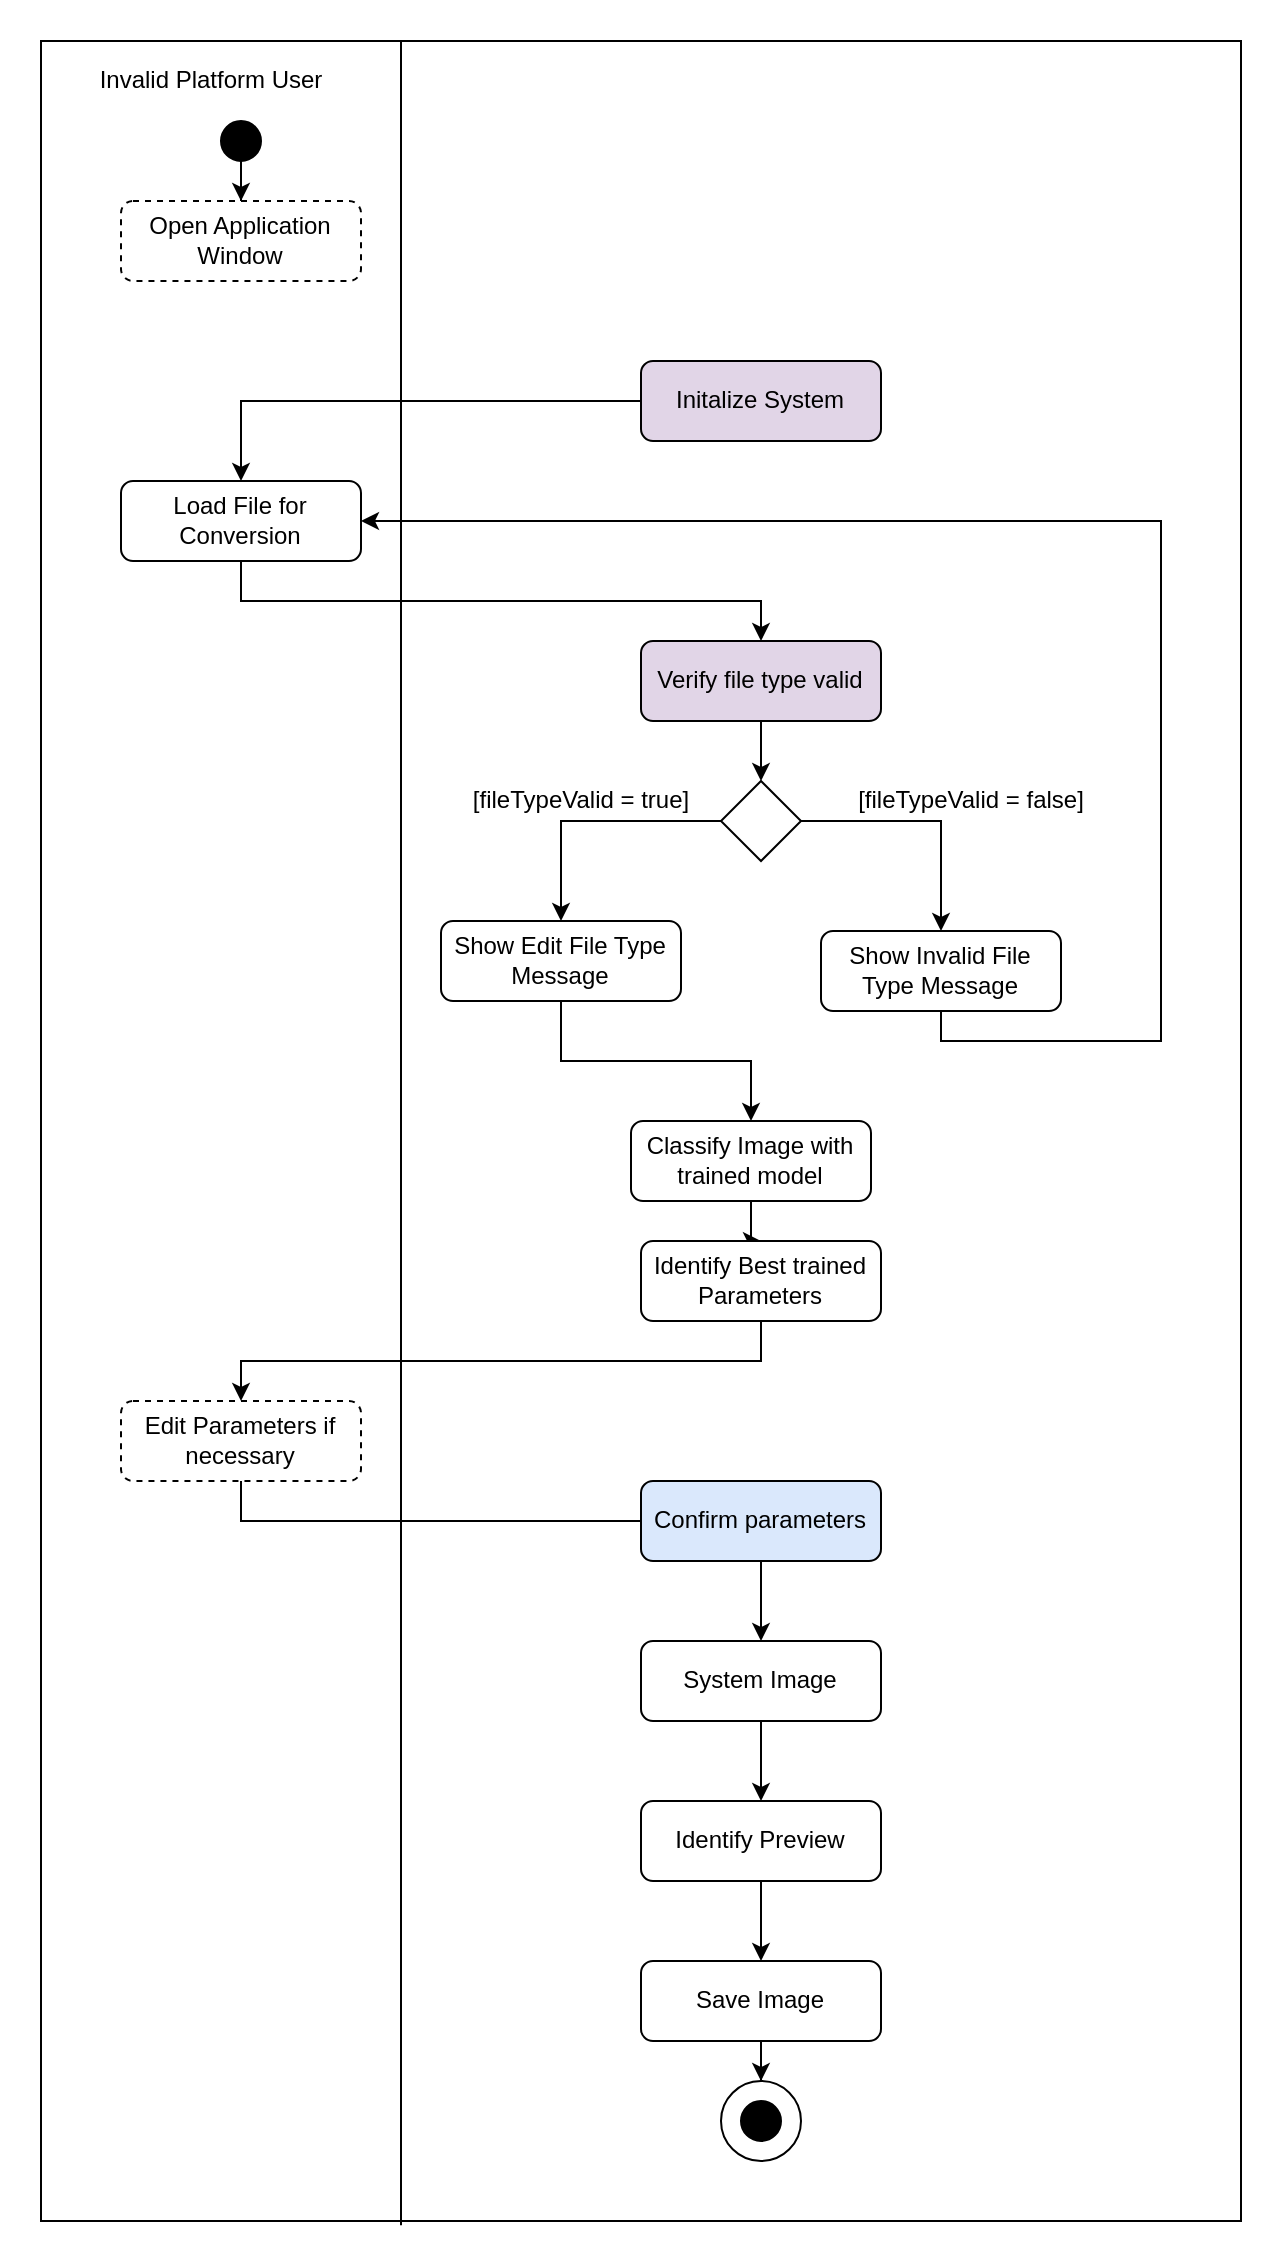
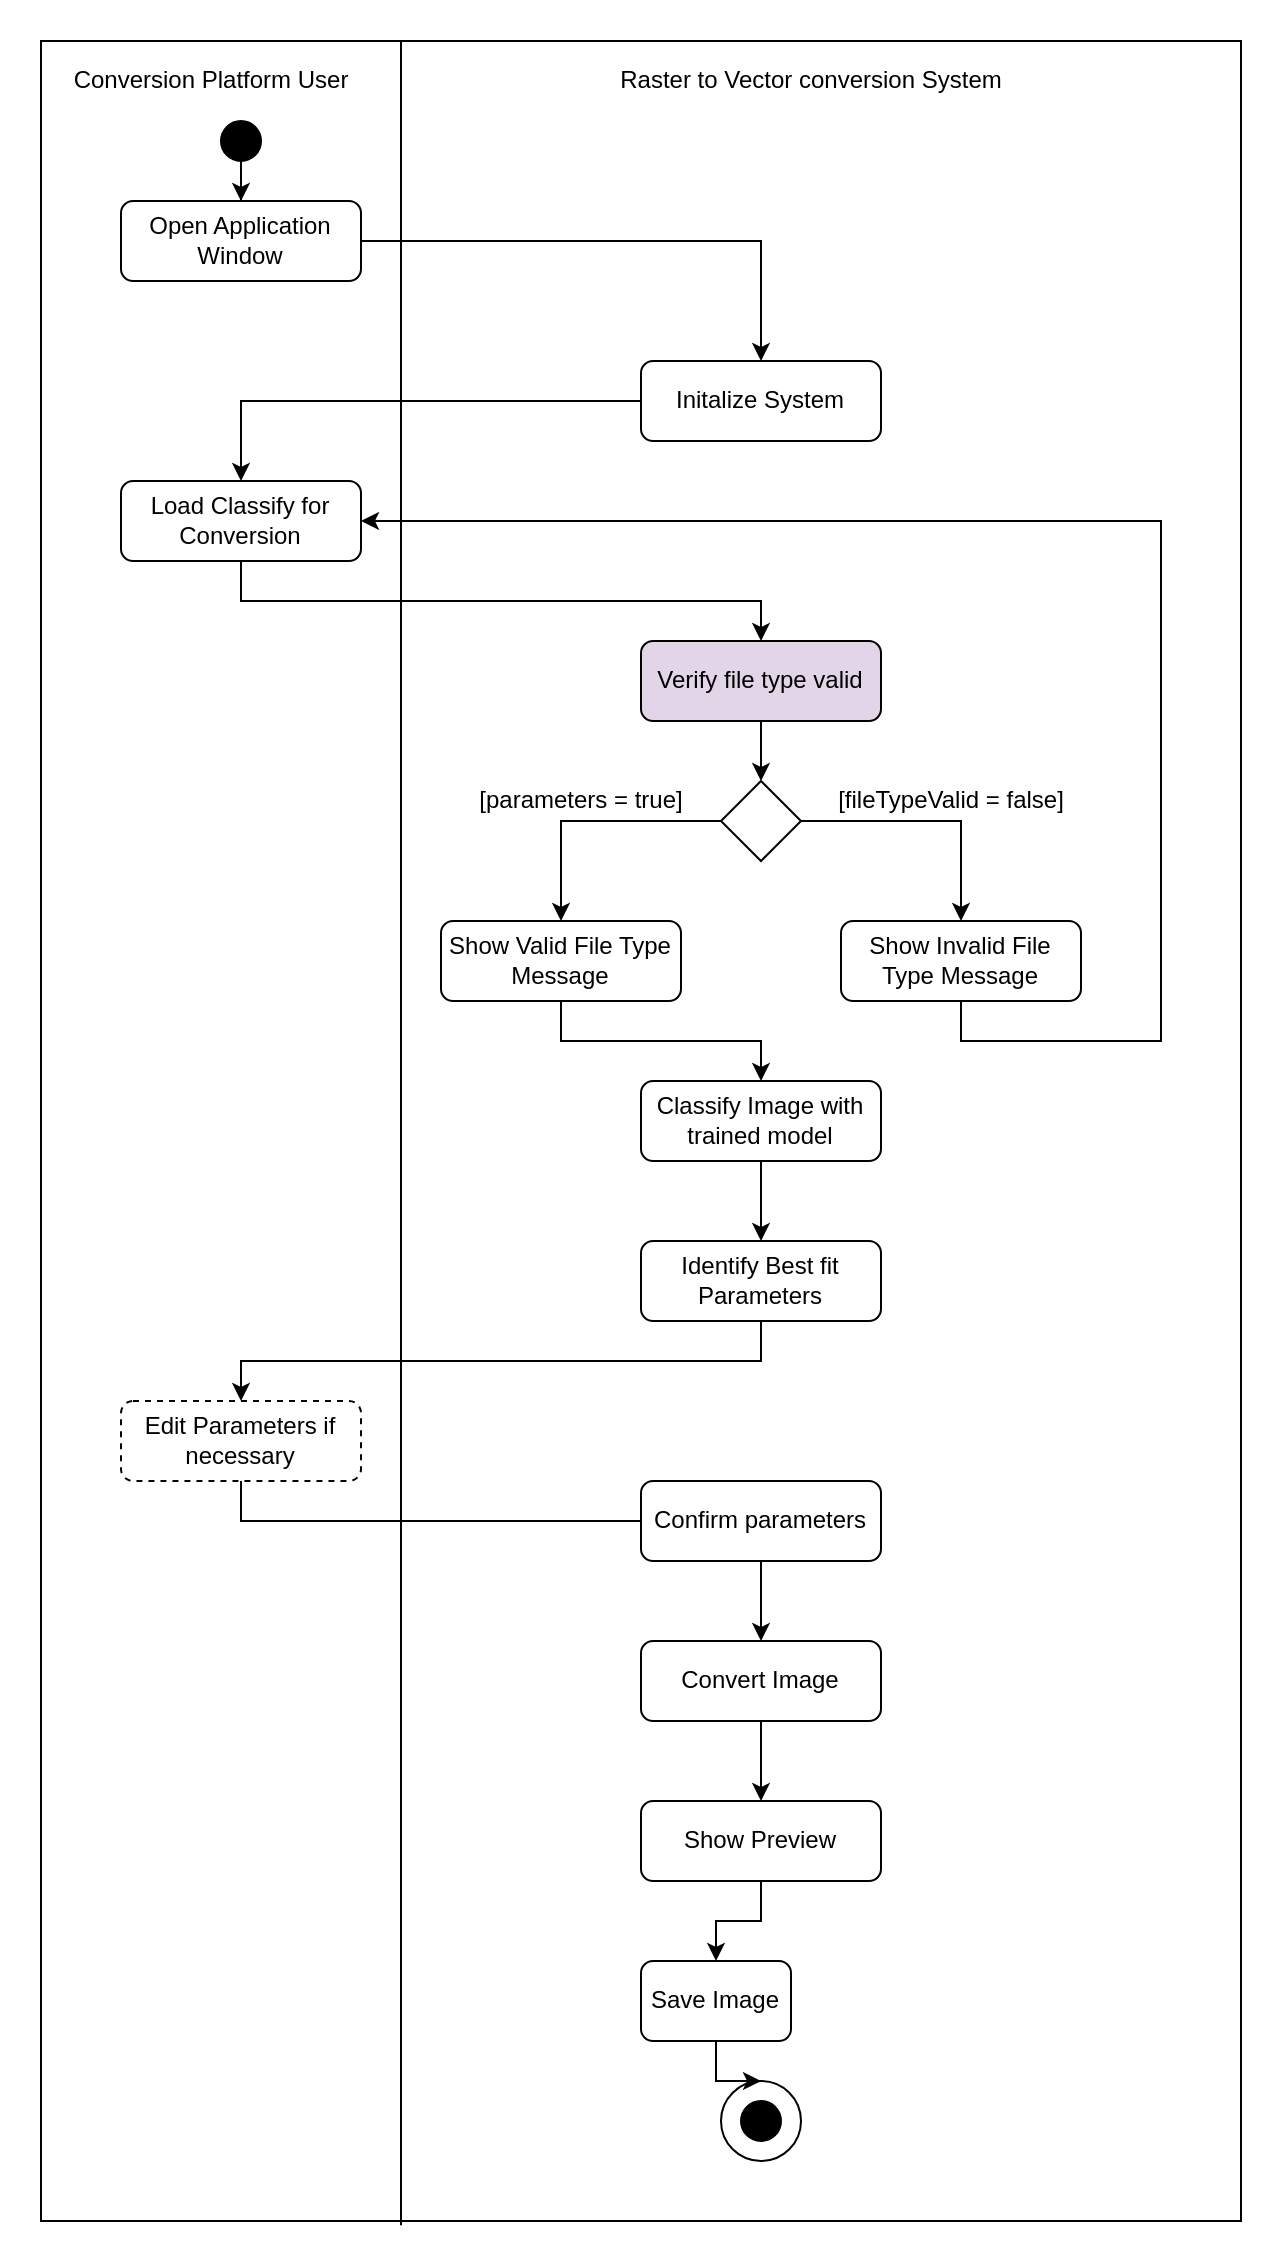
(212, 81) -> (212, 81)
none -> (811, 81)
(241, 241) -> (241, 241)
none -> (614, 241)
(761, 401) -> (761, 401)
(241, 521) -> (241, 521)
(582, 801) -> (582, 801)
(971, 801) -> (951, 801)
(561, 961) -> (561, 961)
(941, 971) -> (961, 961)
(751, 1161) -> (761, 1121)
(761, 1281) -> (761, 1281)
(761, 1521) -> (761, 1521)
(761, 1681) -> (761, 1681)
(761, 1841) -> (761, 1841)
(761, 2001) -> (716, 2001)
